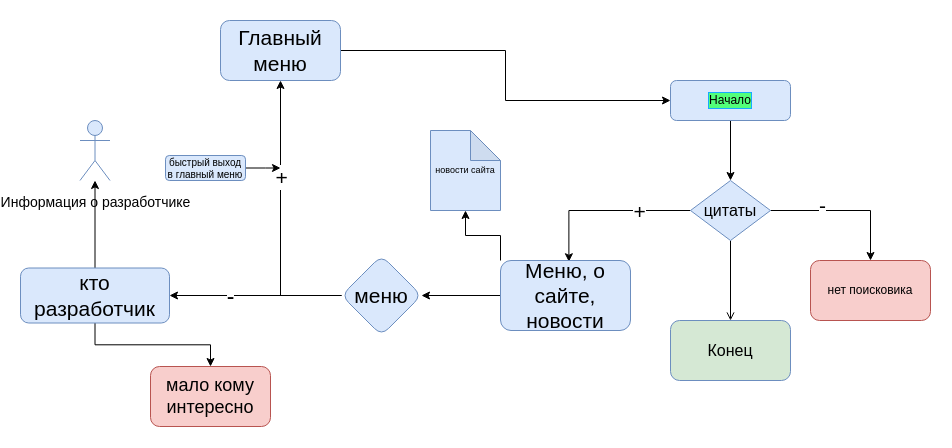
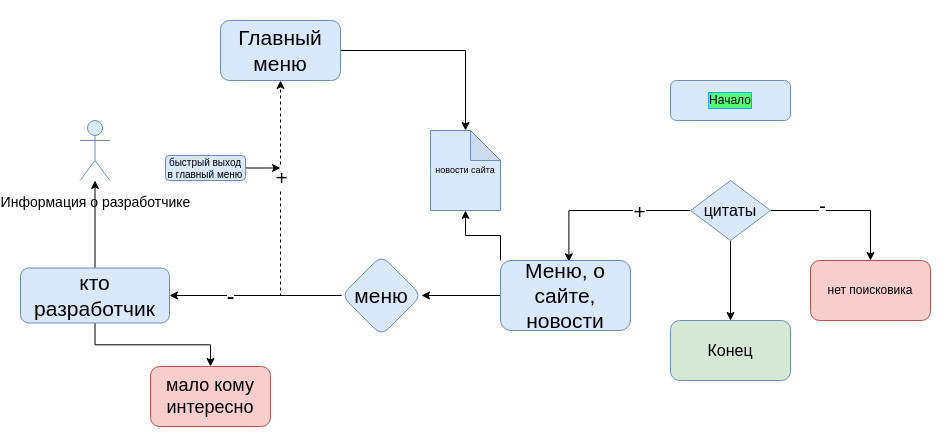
(539, 101) -> (466, 86)
(731, 147) -> none
(281, 241) -> (281, 241)
(731, 314) -> (731, 312)
